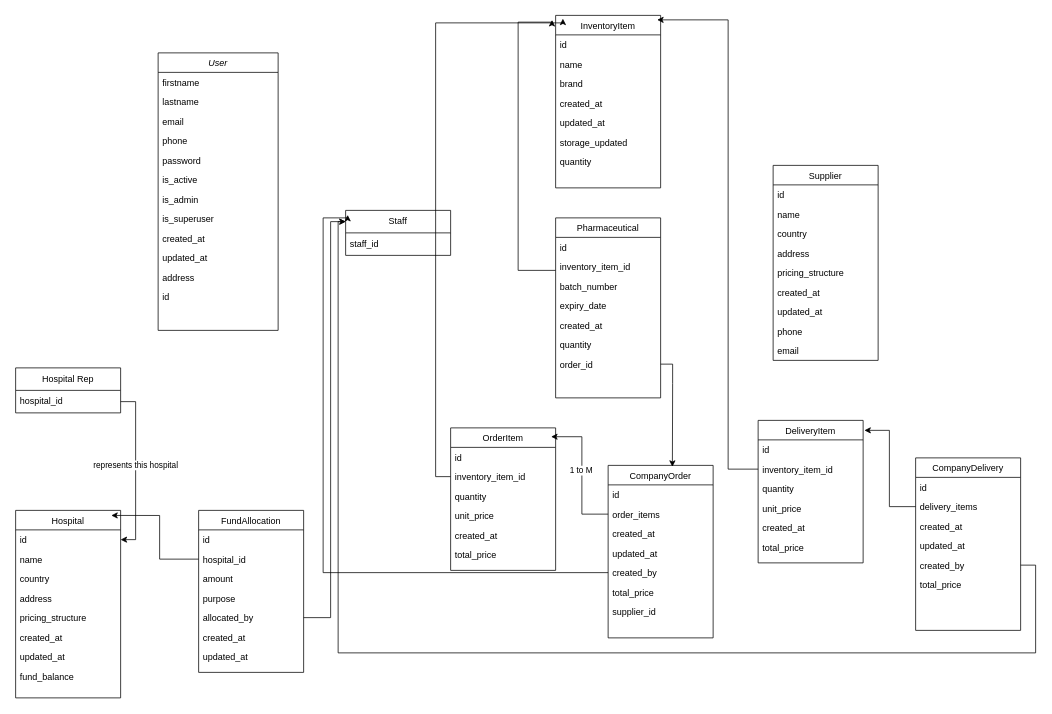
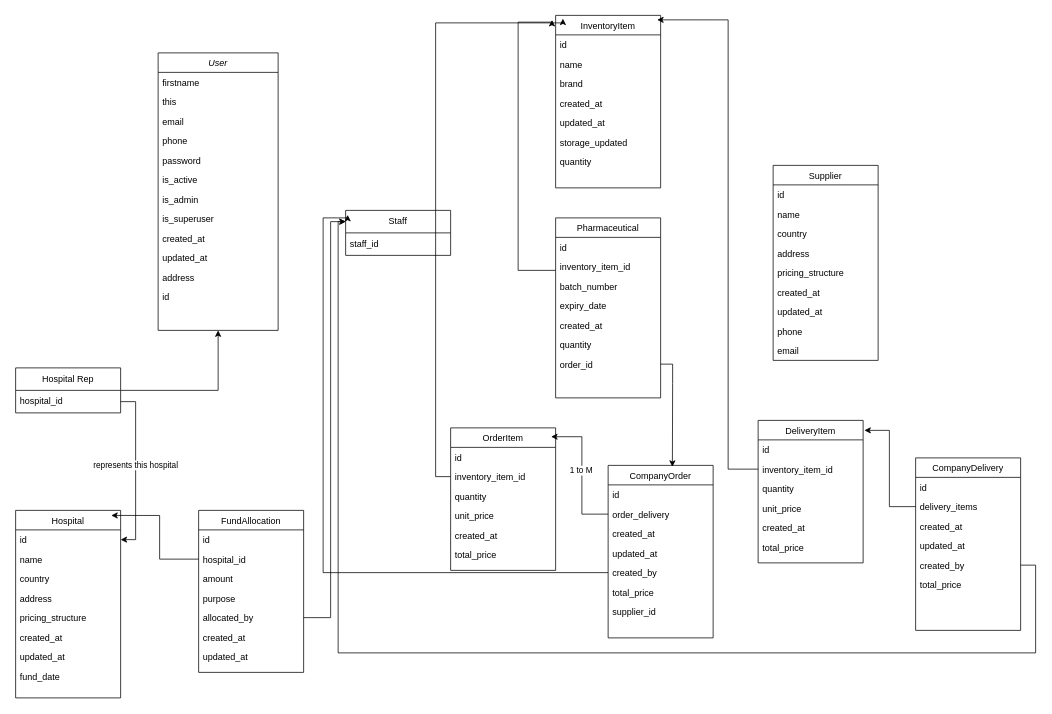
(181, 102) -> (171, 102)
none -> (171, 390)
(639, 515) -> (645, 515)
(49, 677) -> (42, 677)
